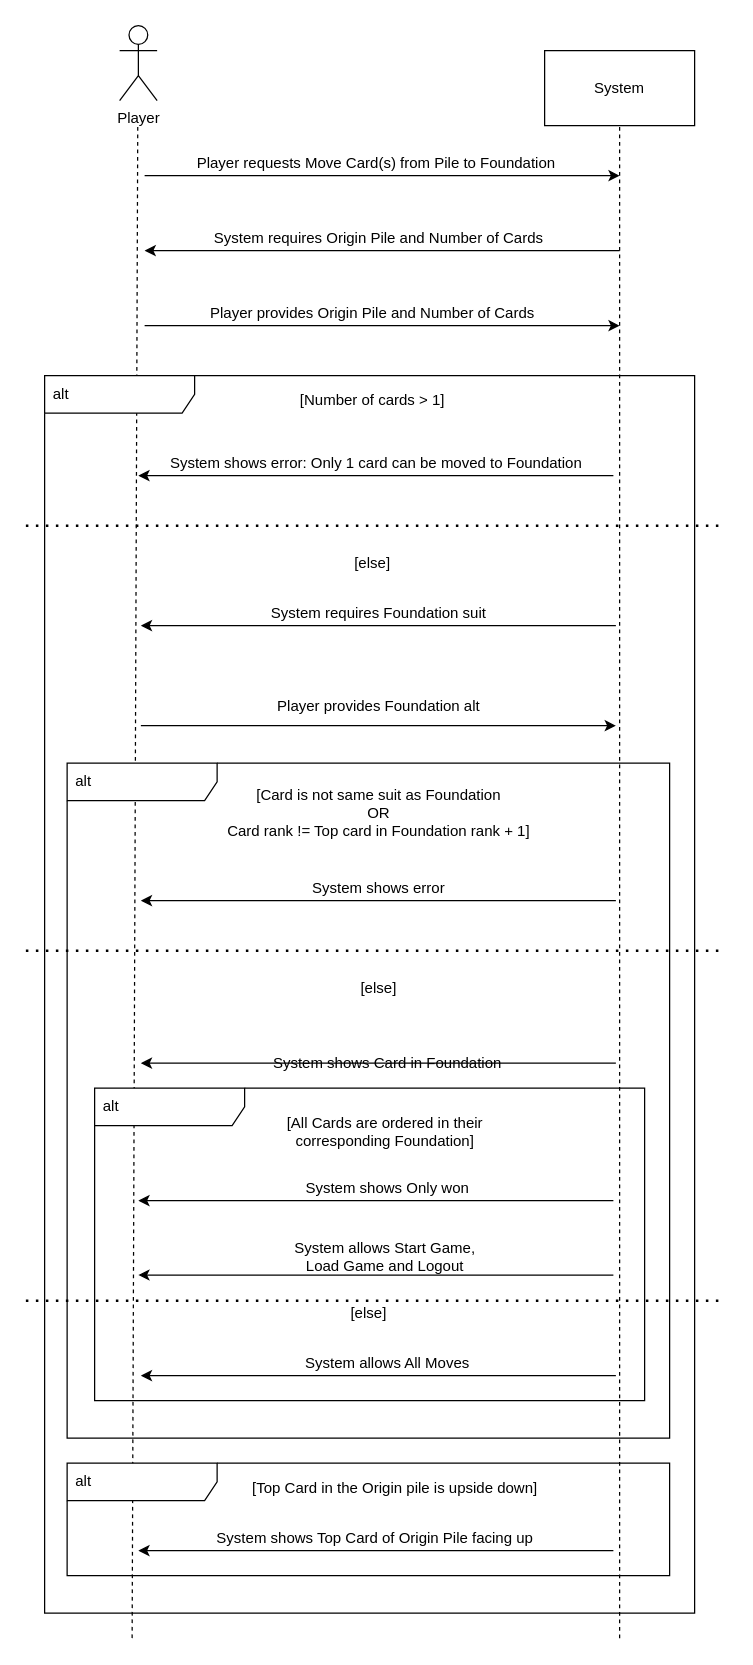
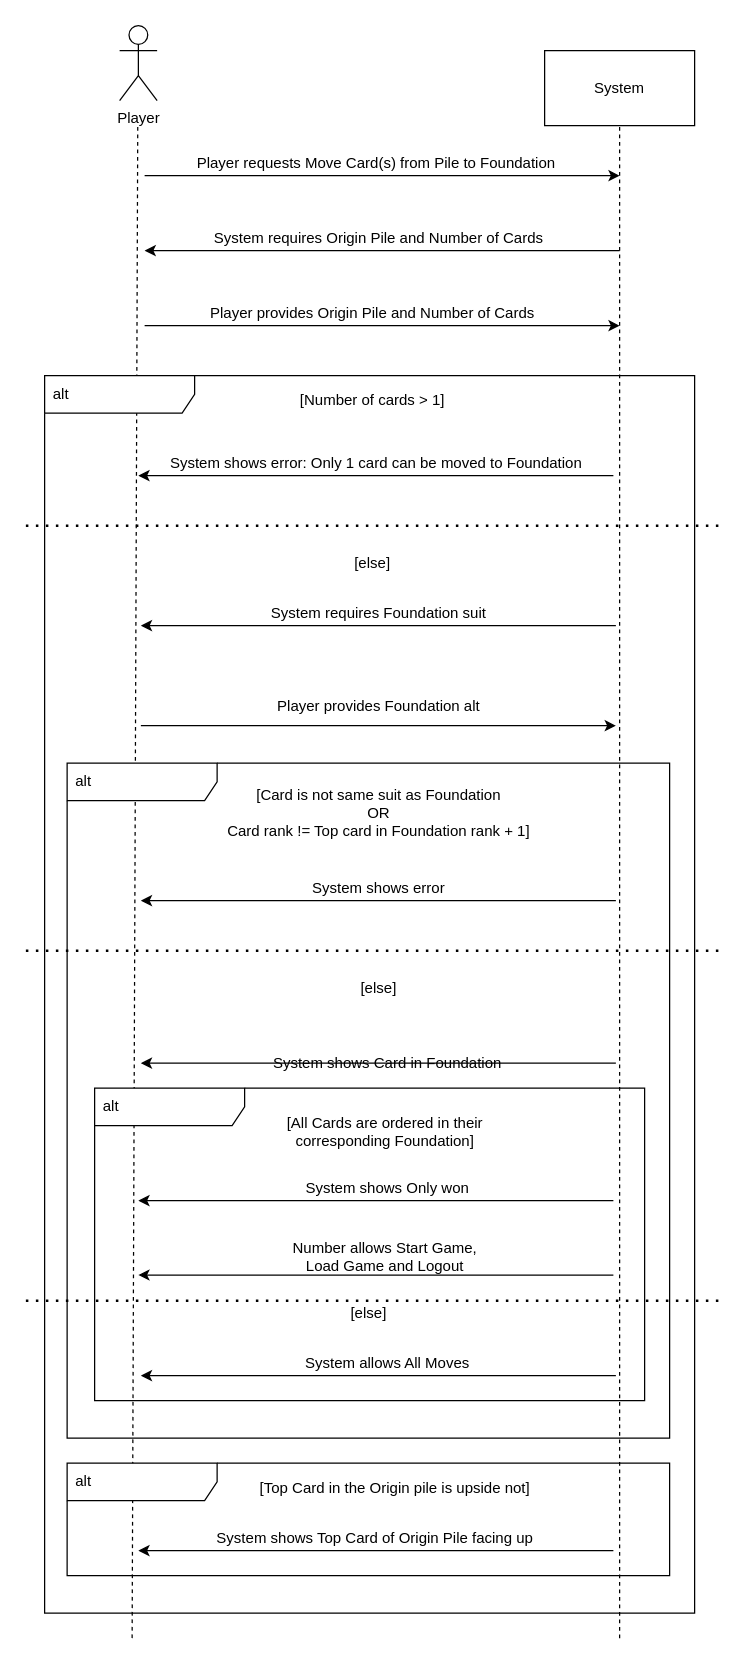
(385, 1257) -> (385, 1257)
(395, 1488) -> (395, 1488)
